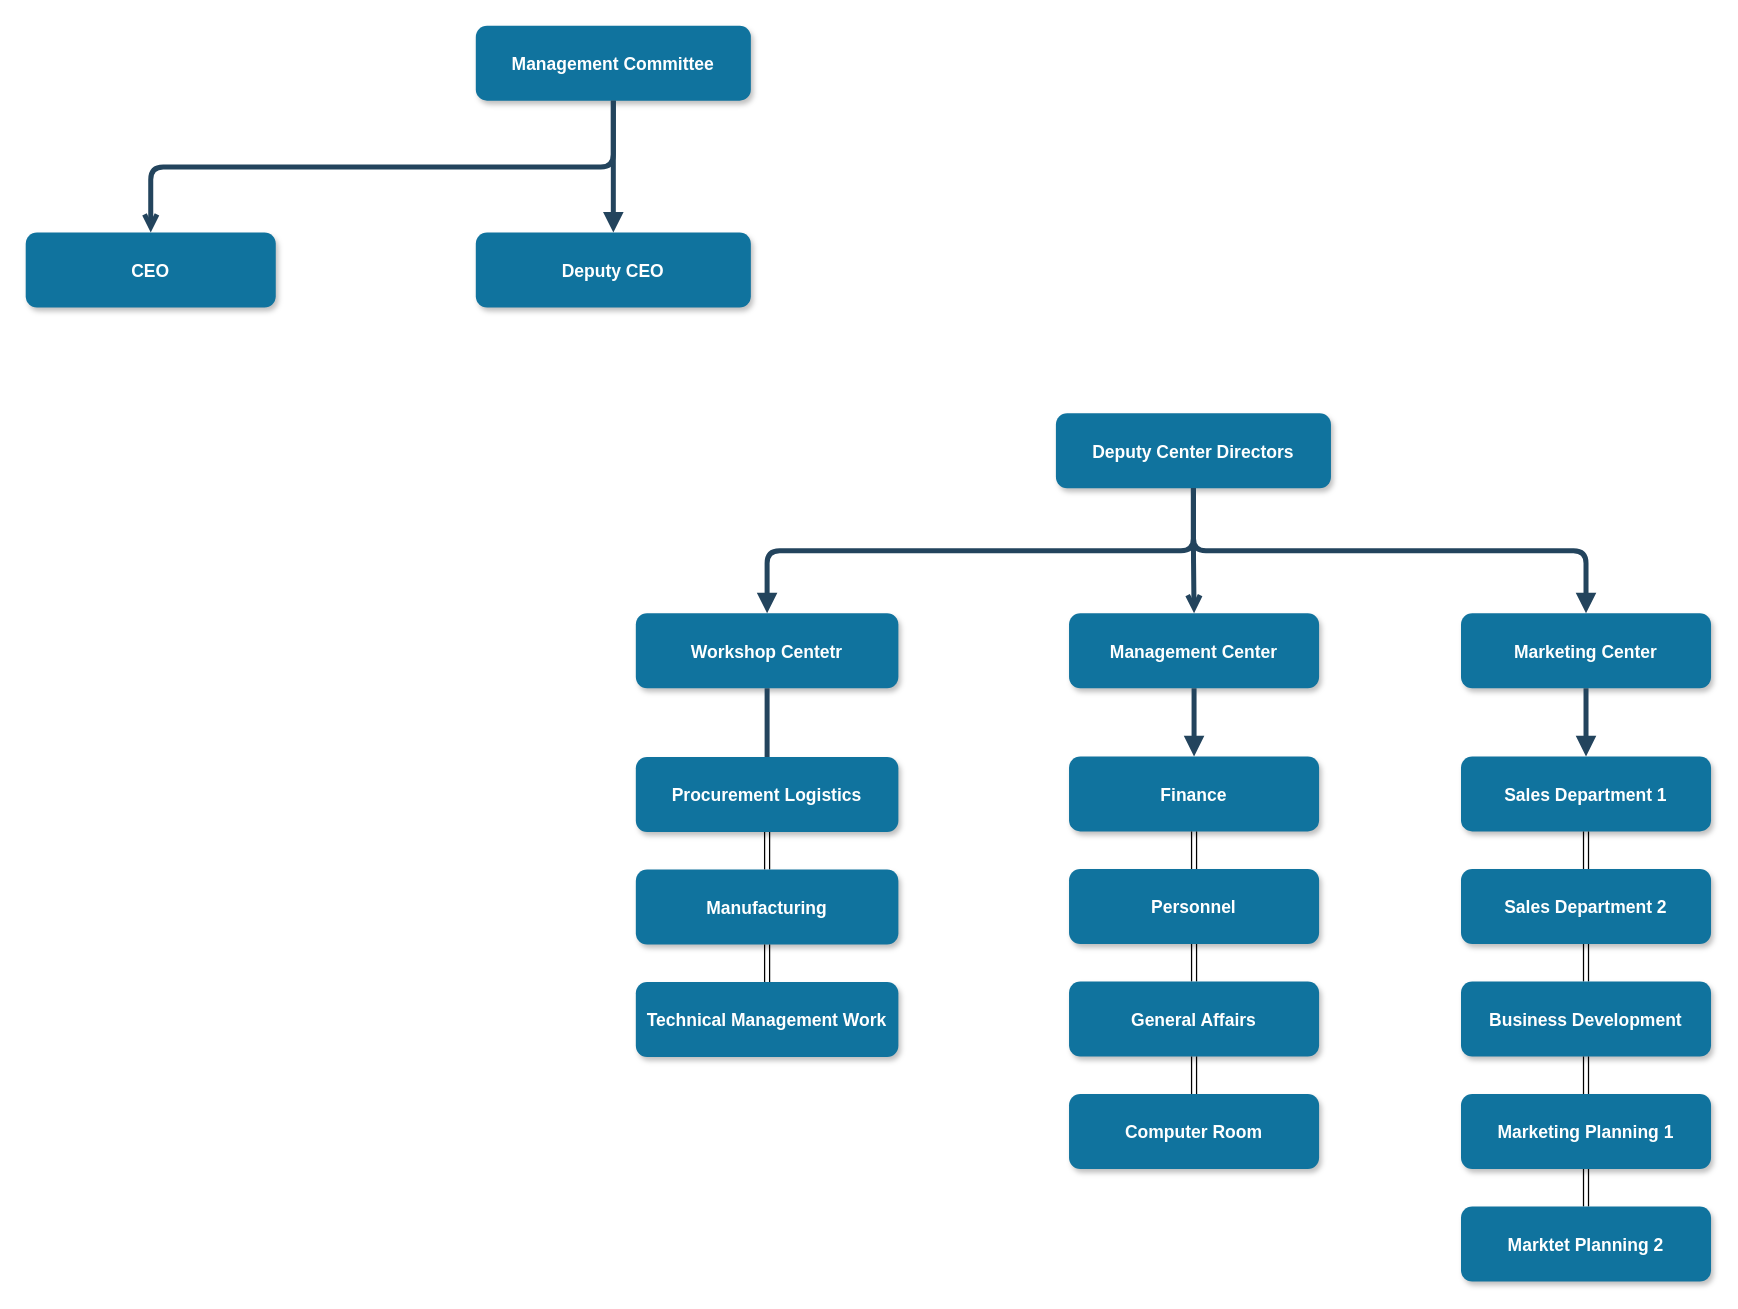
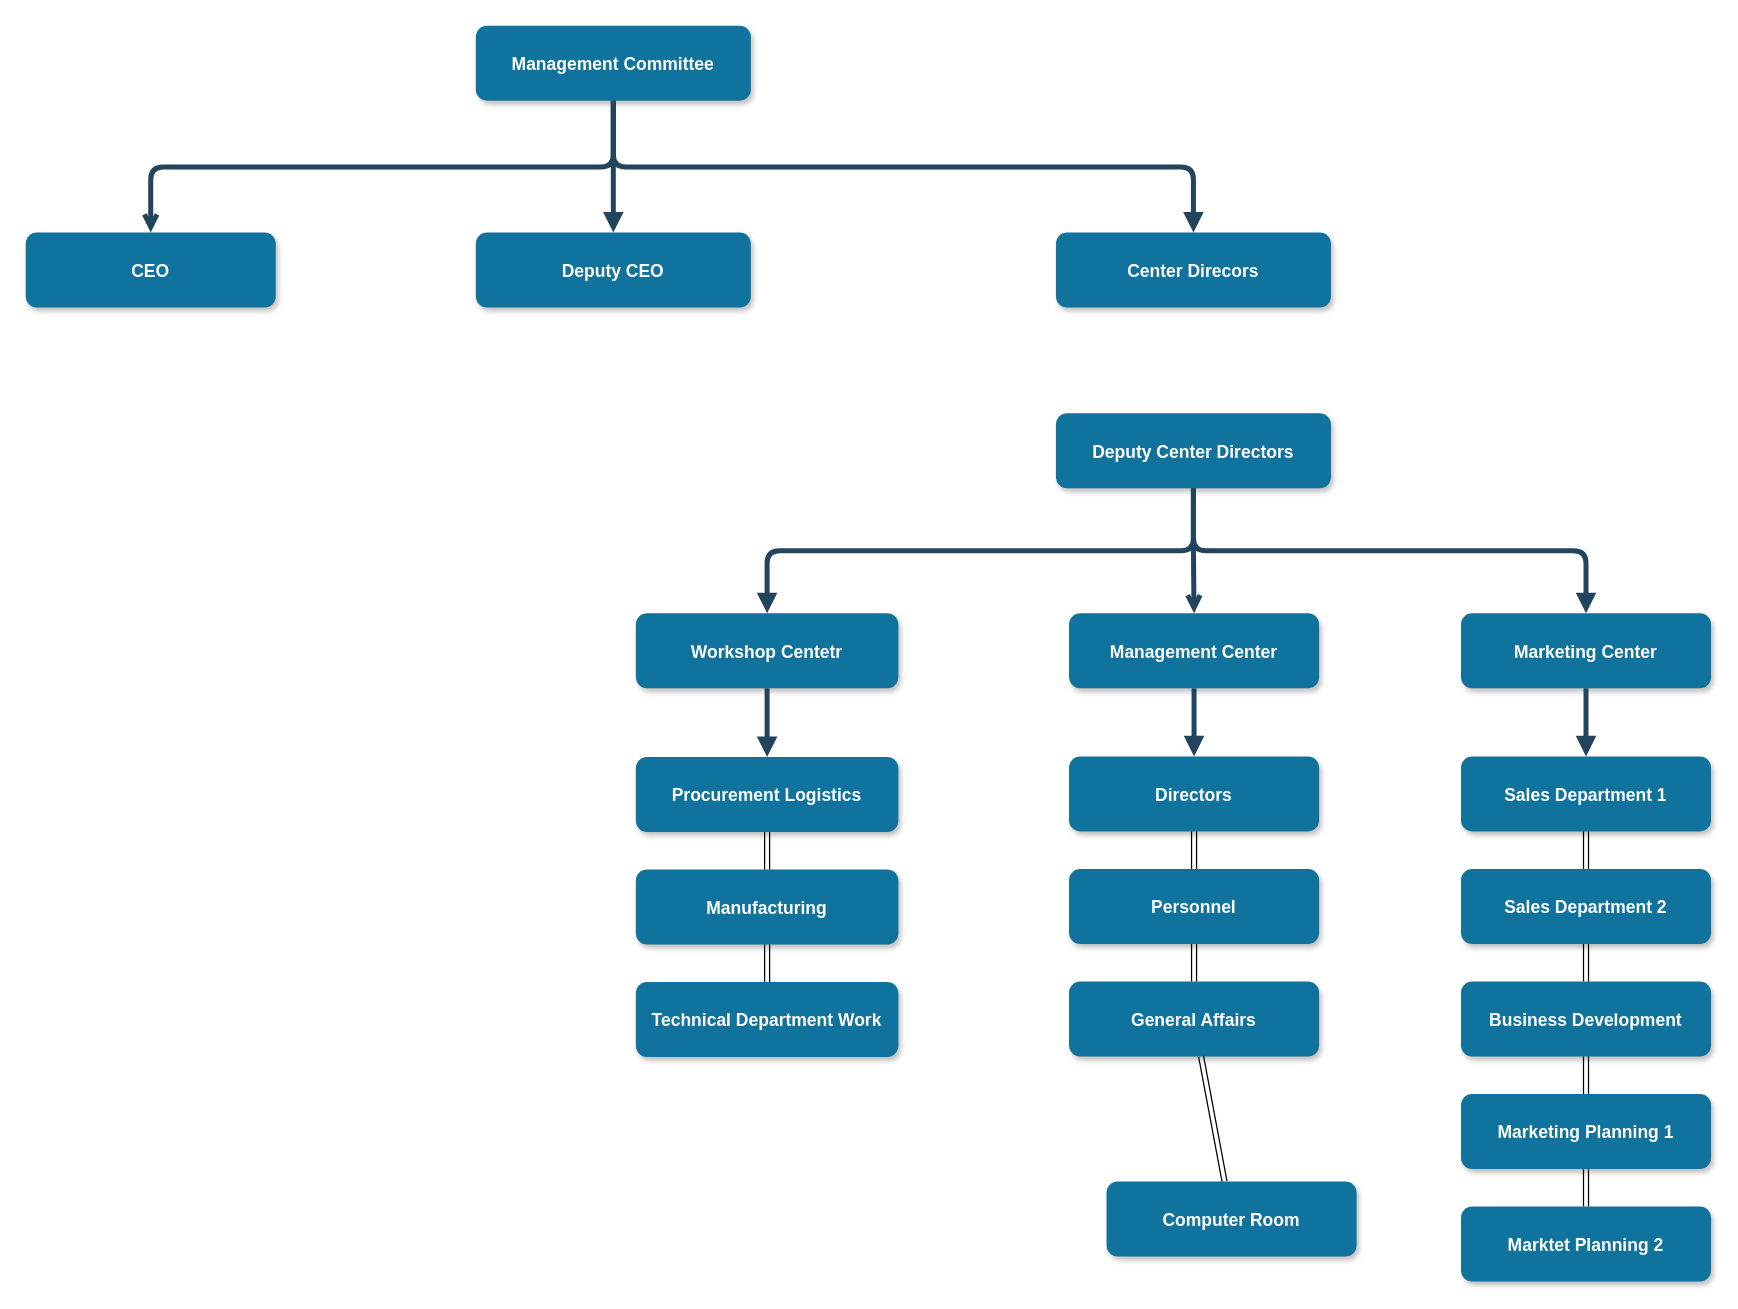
none -> (924, 167)
none -> (1193, 270)
(767, 754) -> (767, 737)
(1193, 795) -> (1193, 795)
(766, 1020) -> (766, 1020)
(1194, 1131) -> (1231, 1219)
